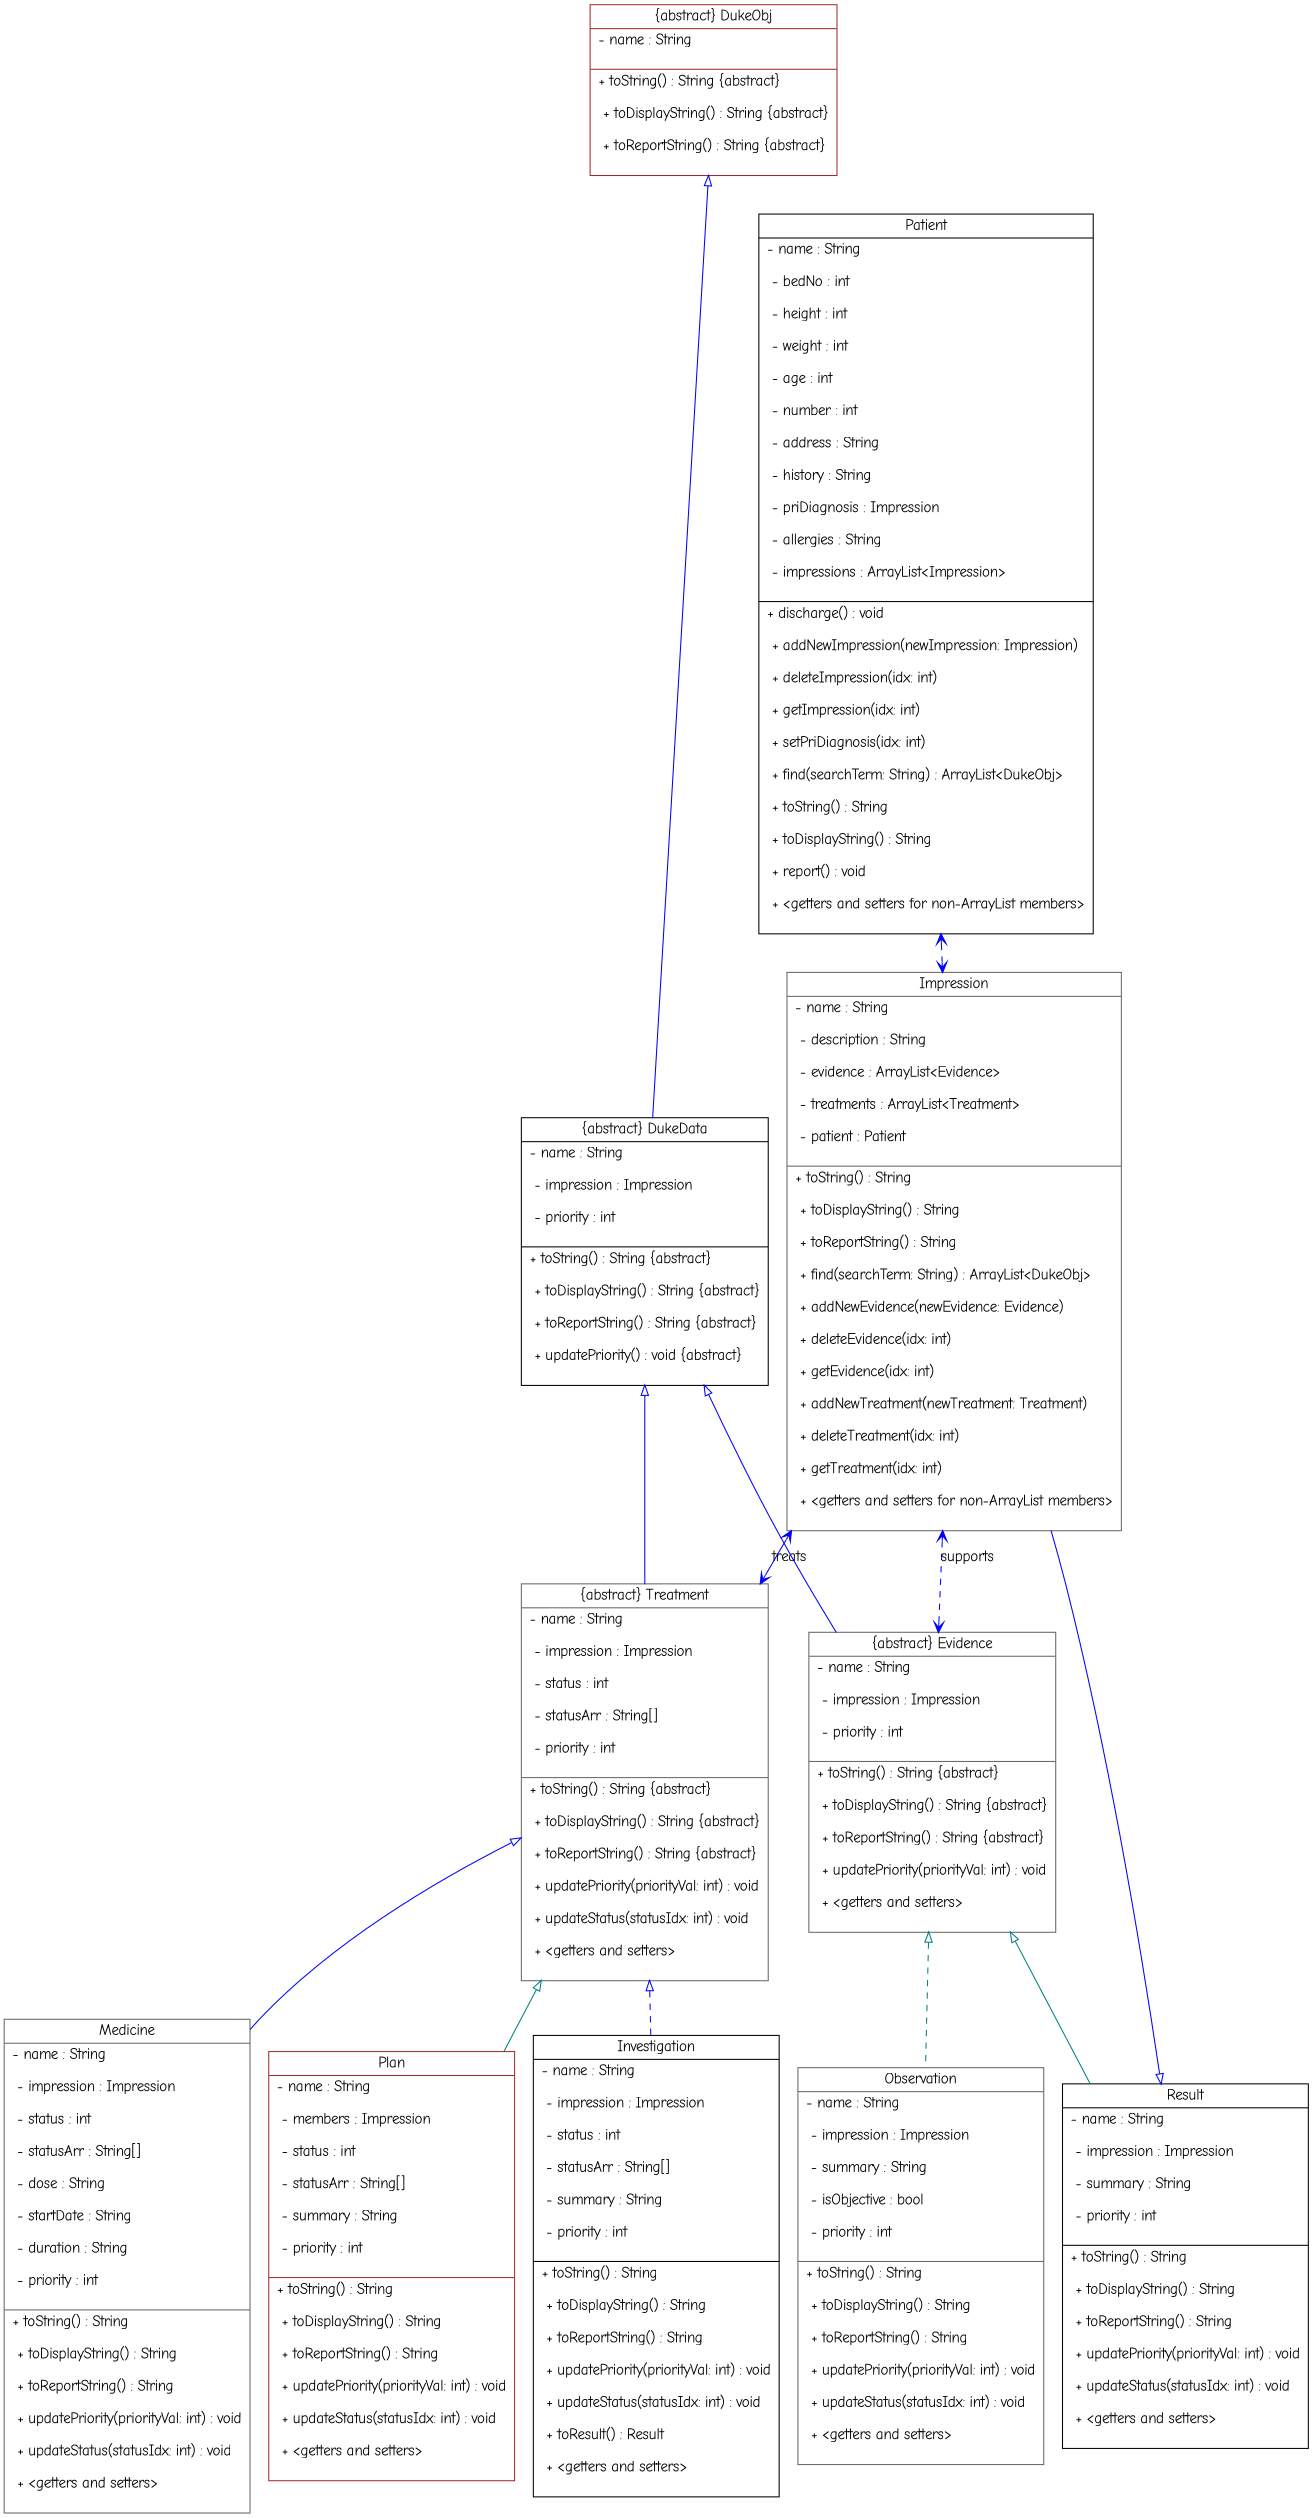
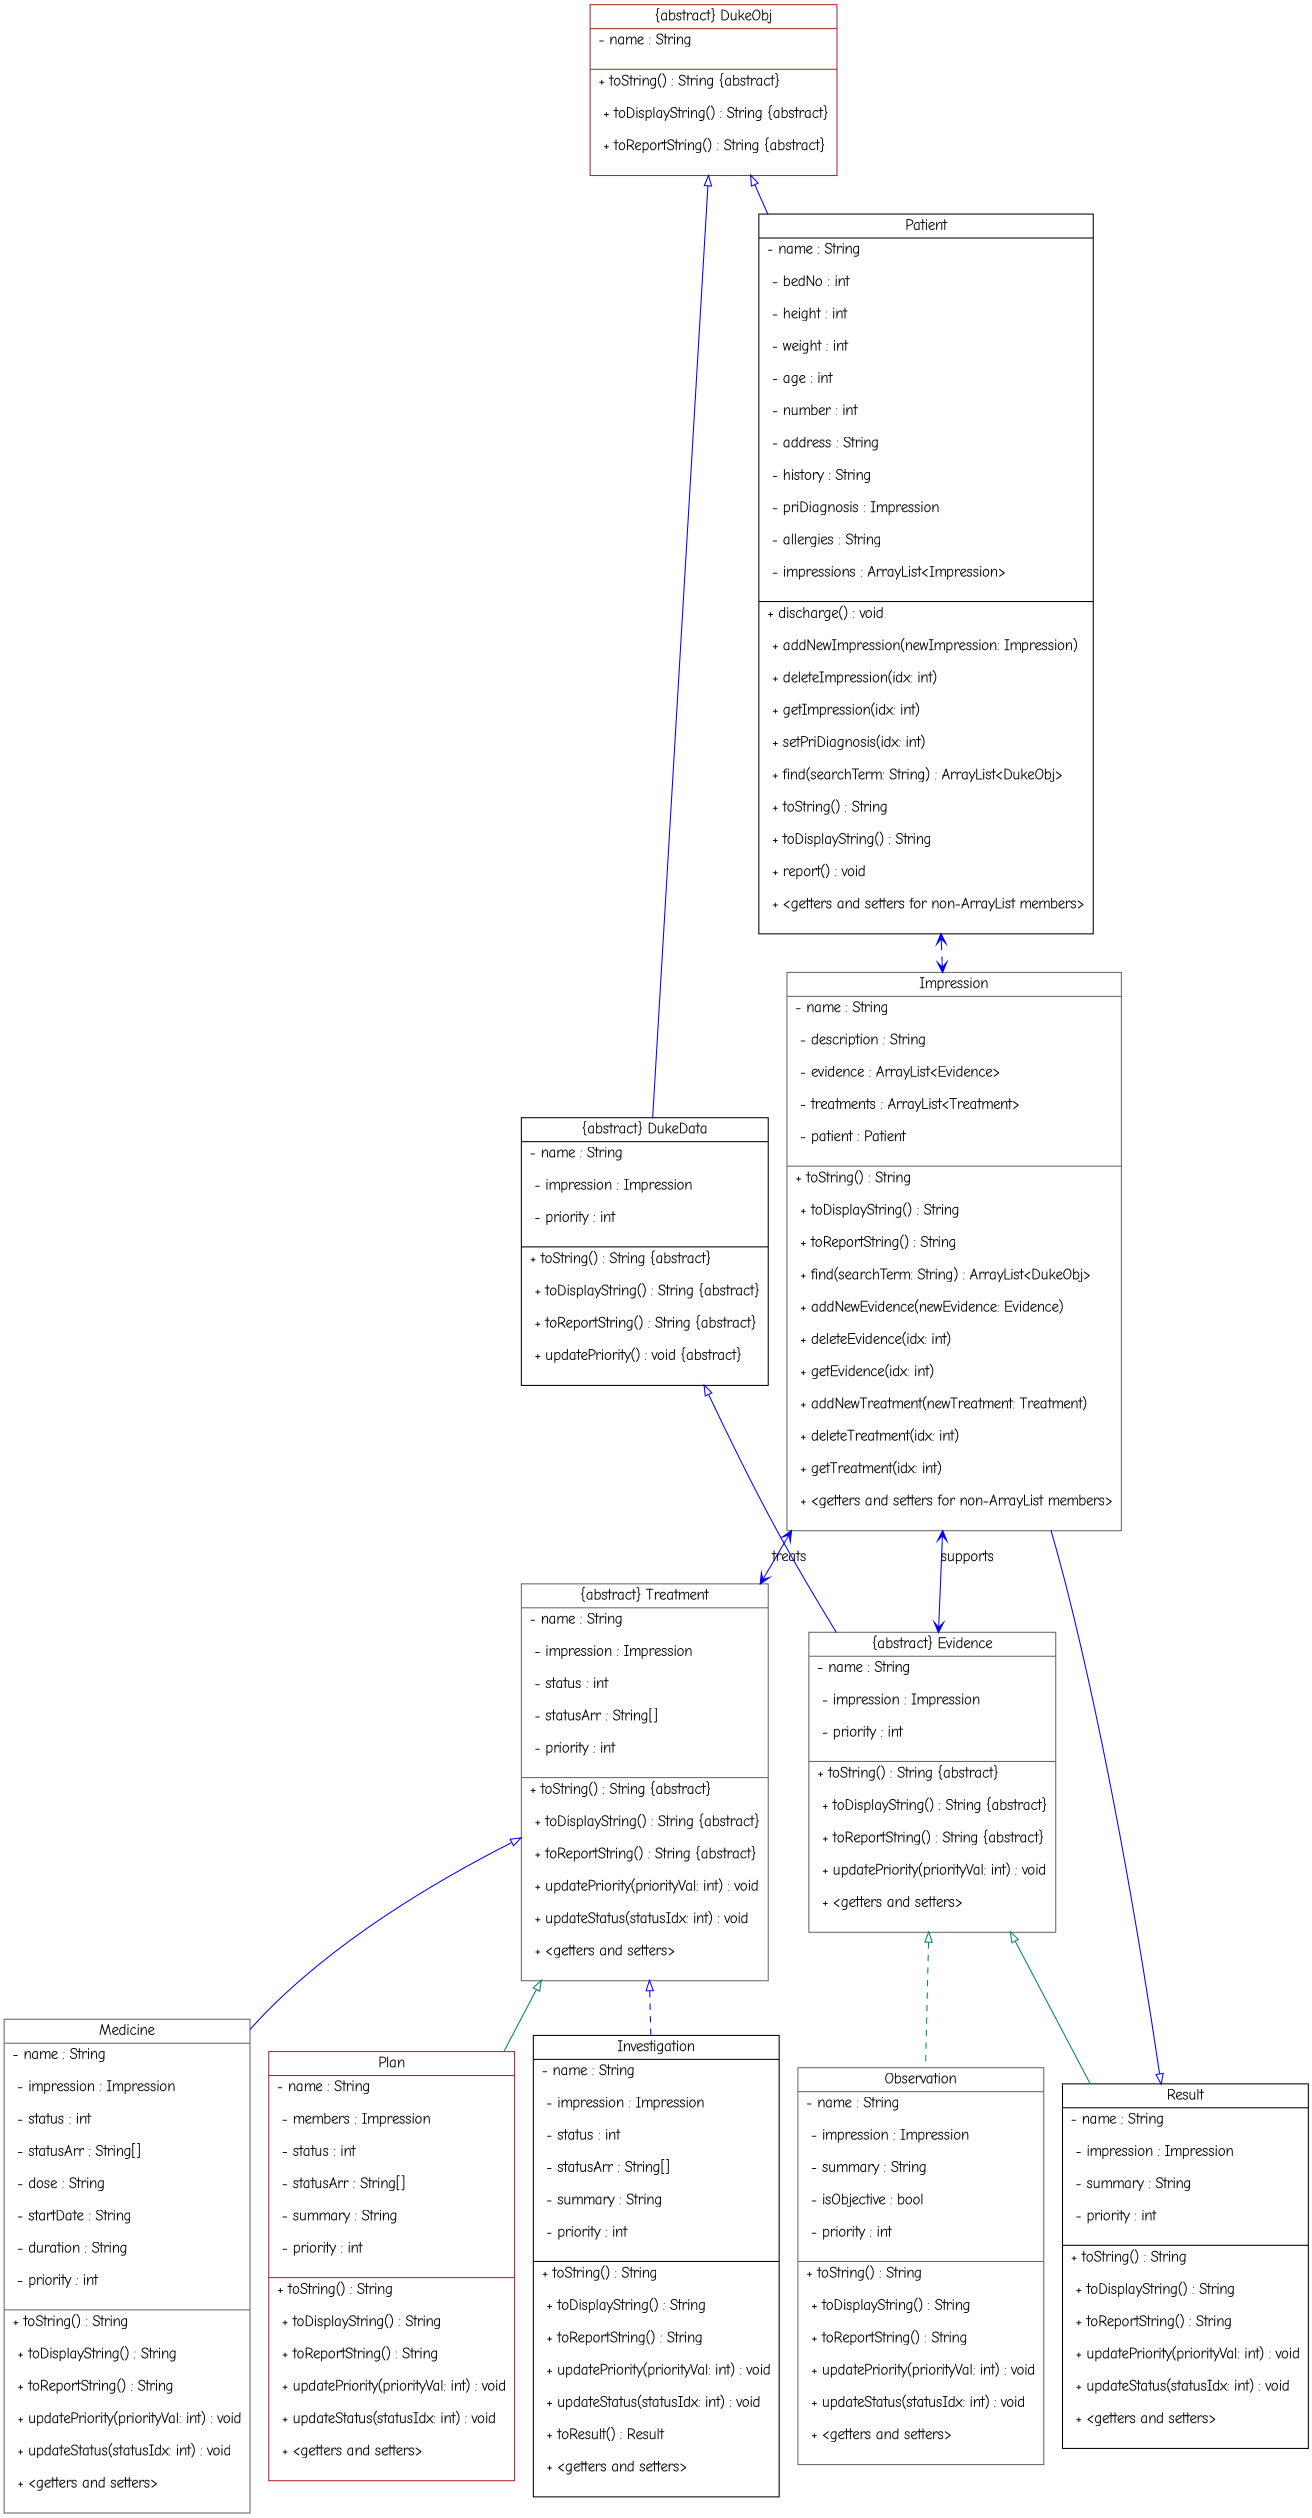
none -> (761, 200)
(645, 1490) -> none
(941, 1582) -> (941, 1582)
